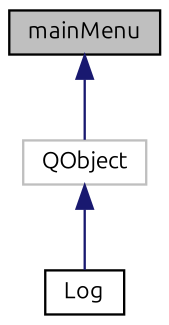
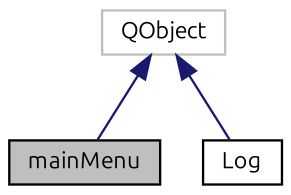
(85, 110) -> (118, 108)
